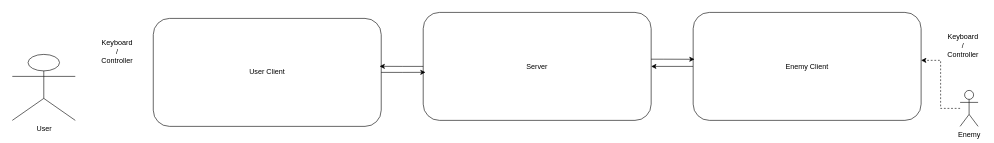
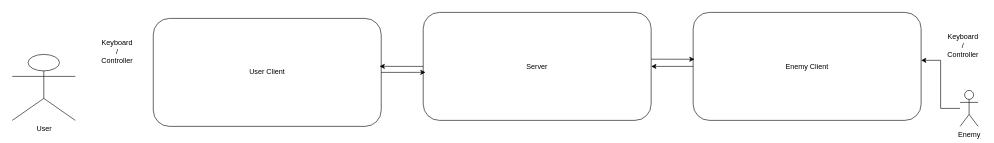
(941, 86) -> (941, 86)
